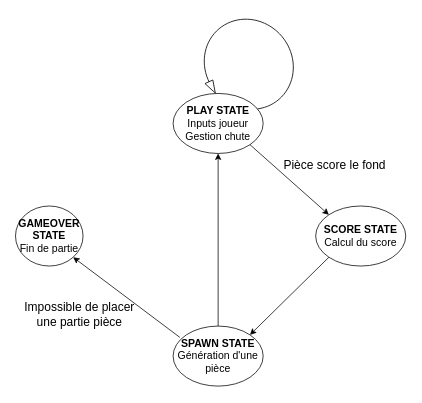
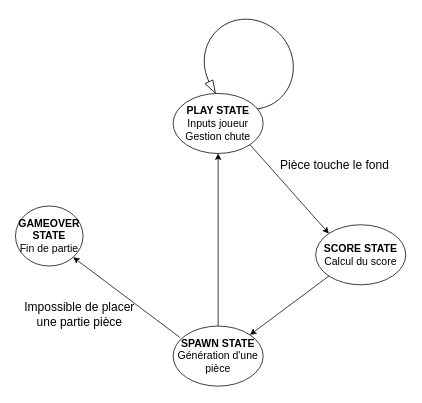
(335, 165) -> (335, 165)
(360, 236) -> (360, 255)
